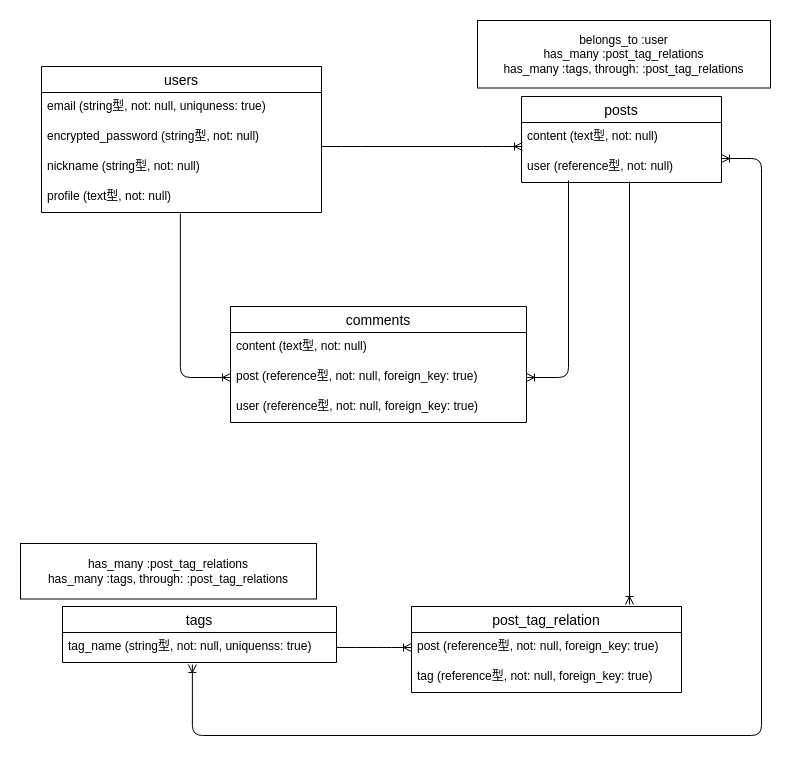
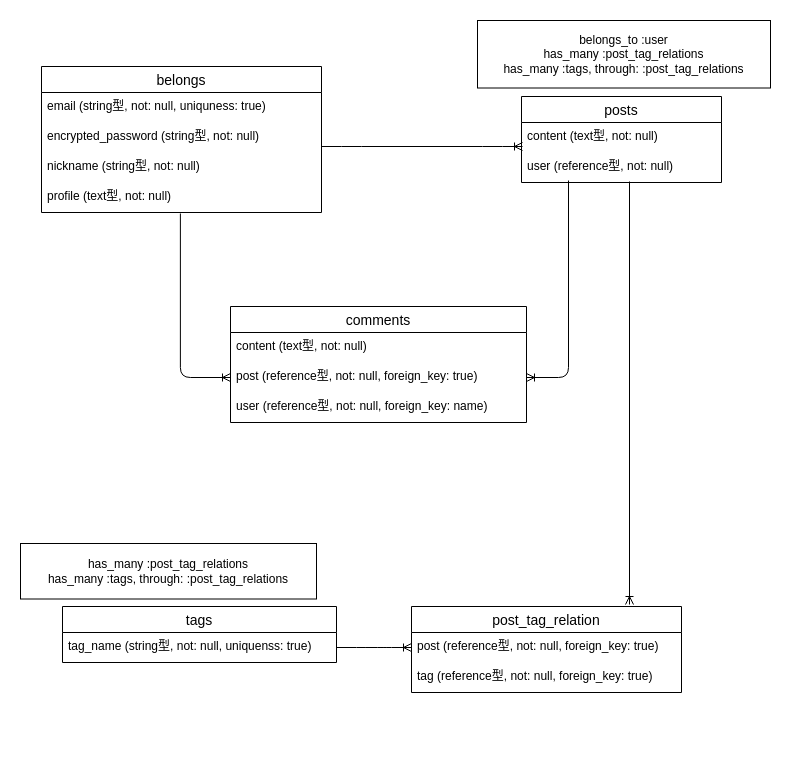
(181, 80) -> (181, 80)
(378, 406) -> (378, 406)
(744, 736) -> none
